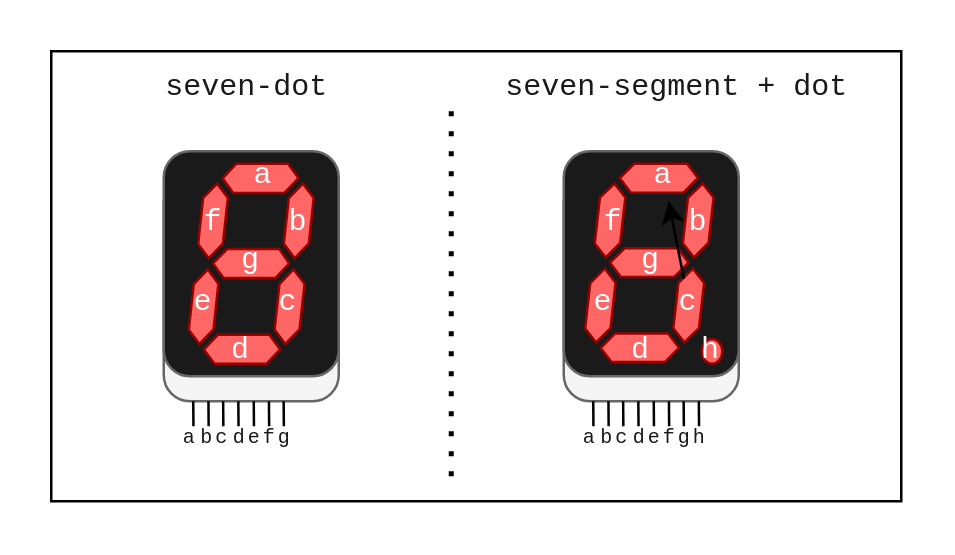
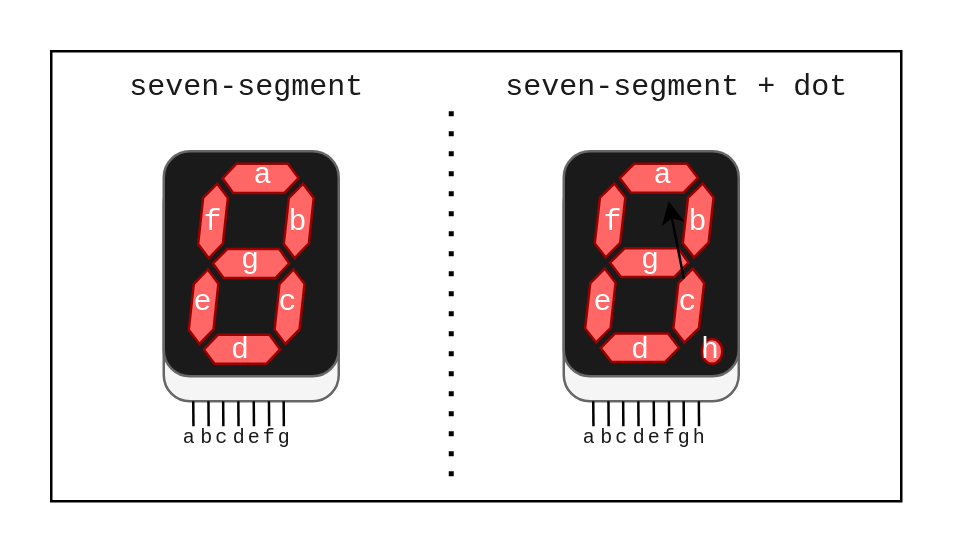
(248, 89) -> (248, 89)
